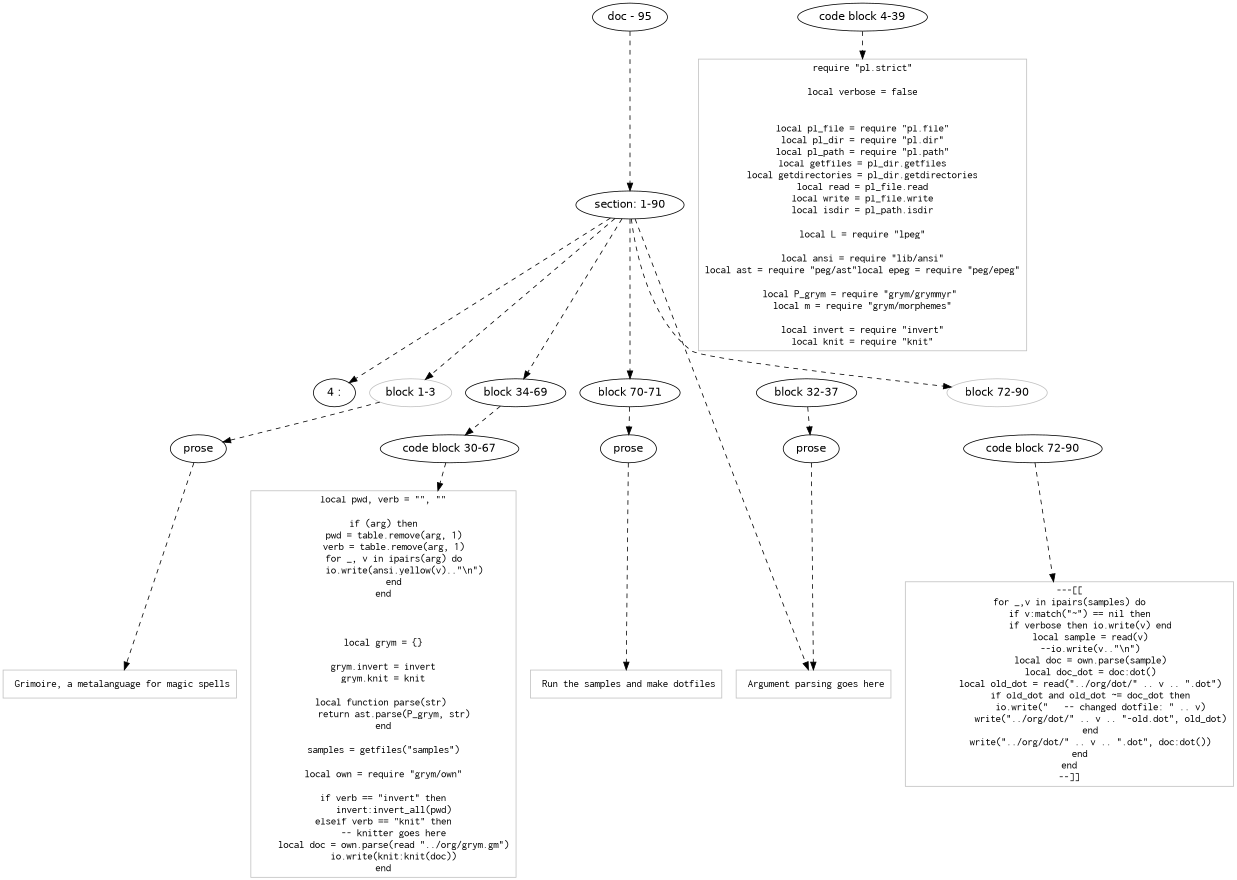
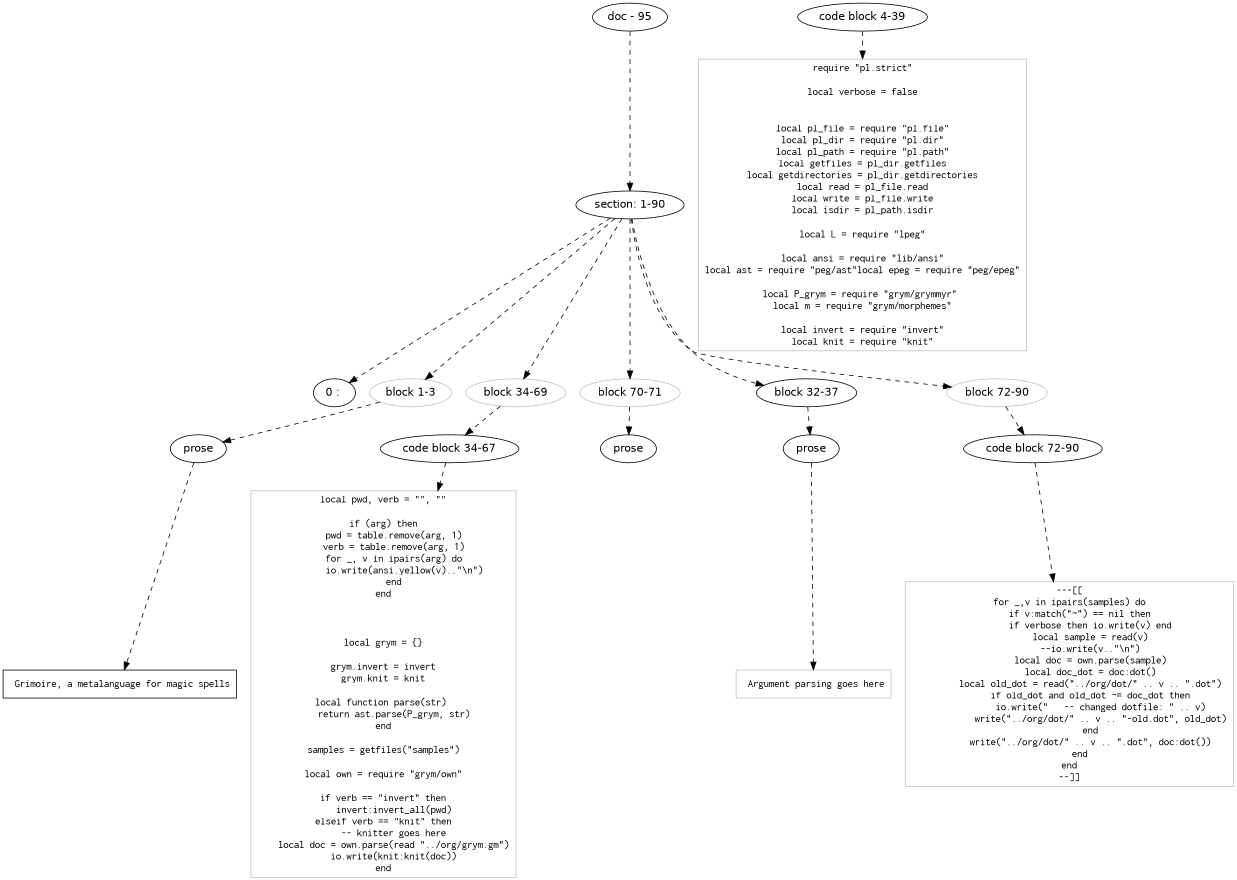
(334, 393) -> (334, 393)
(516, 393) -> (516, 393)
(630, 393) -> (630, 393)
none -> (1013, 417)
(720, 441) -> (701, 359)
(450, 449) -> (450, 449)
(120, 684) -> (120, 684)
(626, 684) -> none
